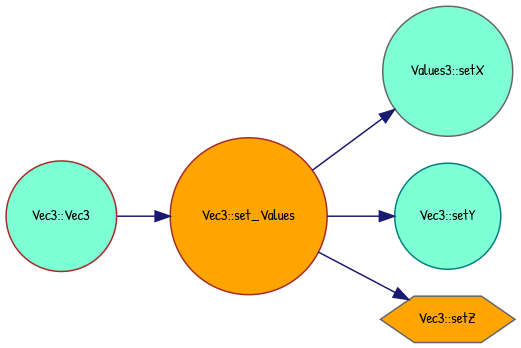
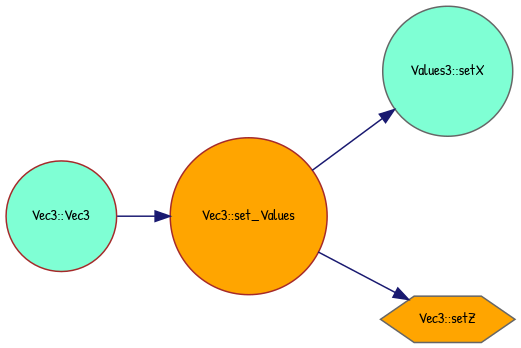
(448, 216) -> none
